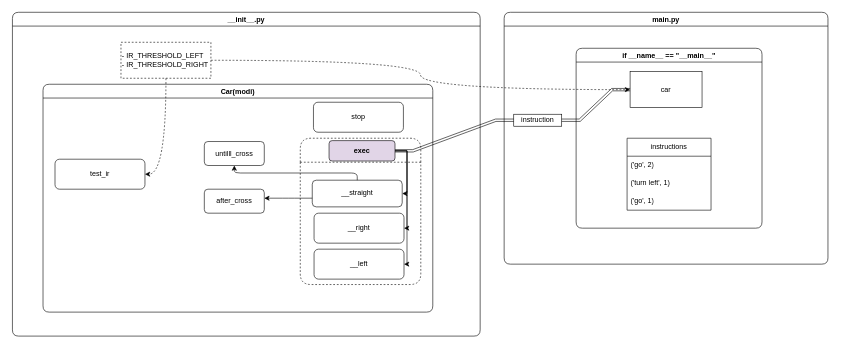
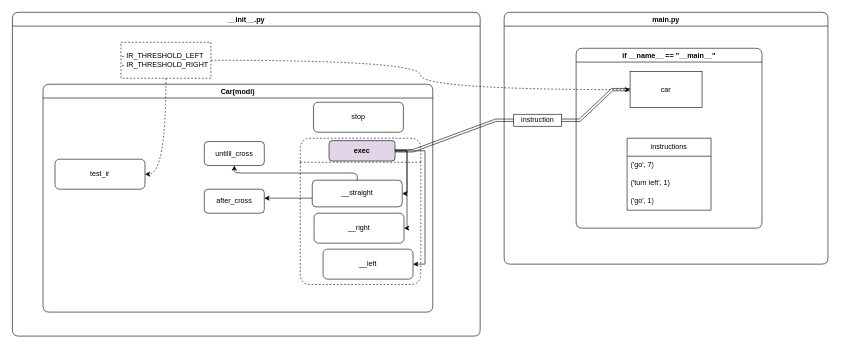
(645, 165) -> (645, 165)
(359, 264) -> (368, 264)
